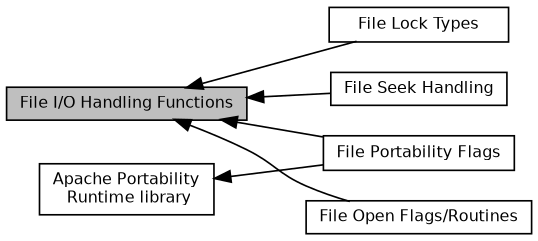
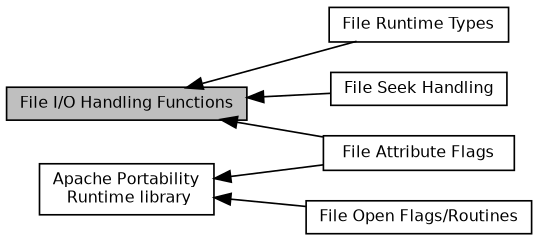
(419, 25) -> (419, 25)
(419, 153) -> (419, 153)
(266, 161) -> (268, 203)
